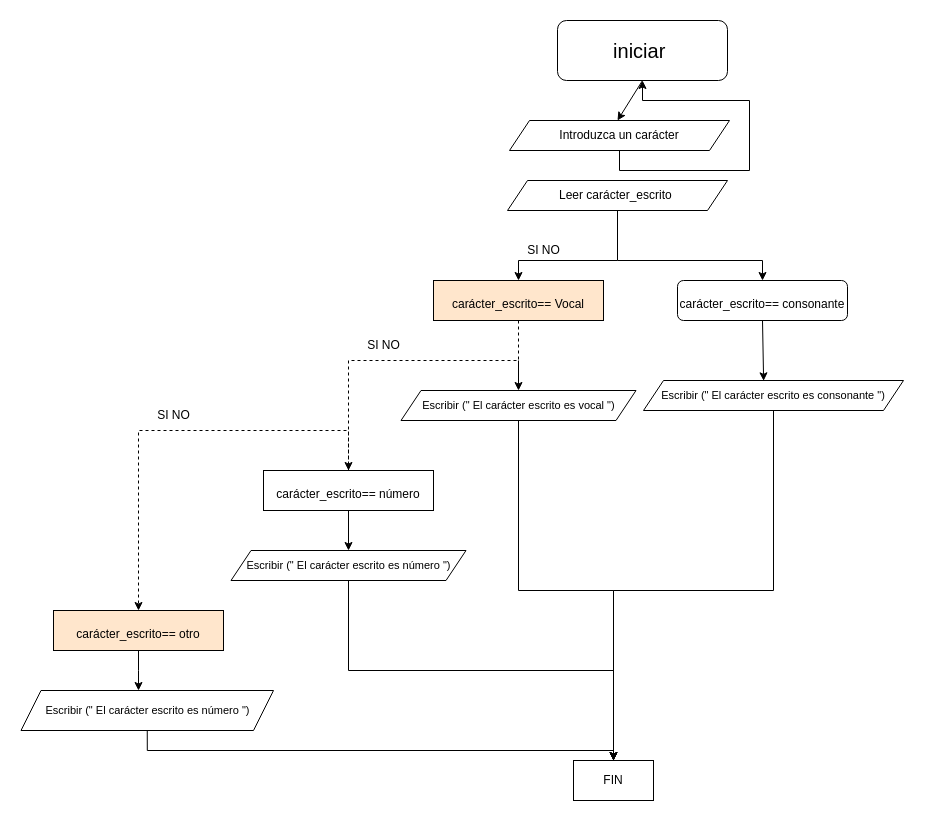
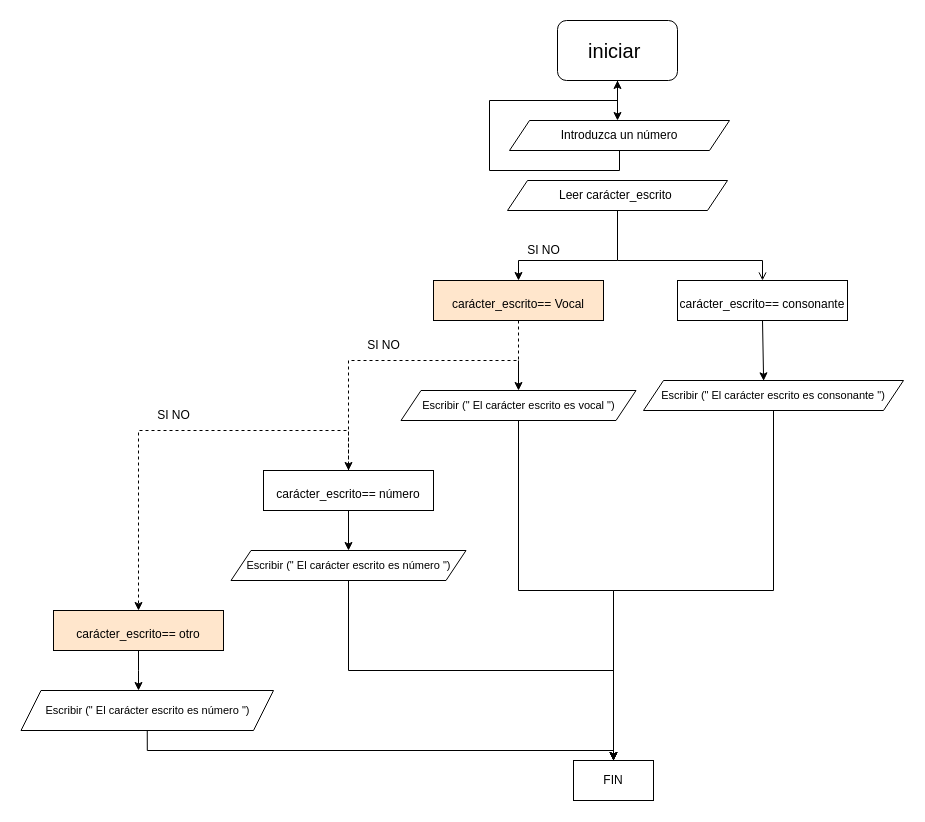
(643, 51) -> (618, 51)
(620, 136) -> (620, 136)
(763, 272) -> (763, 274)
(763, 301) -> (763, 301)
